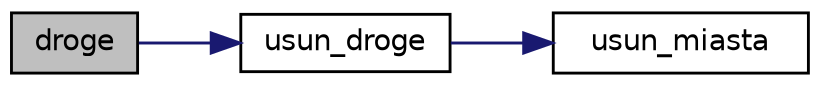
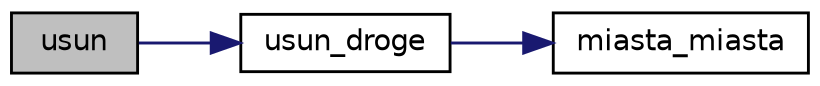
(75, 43) -> (75, 43)
(681, 43) -> (681, 43)
